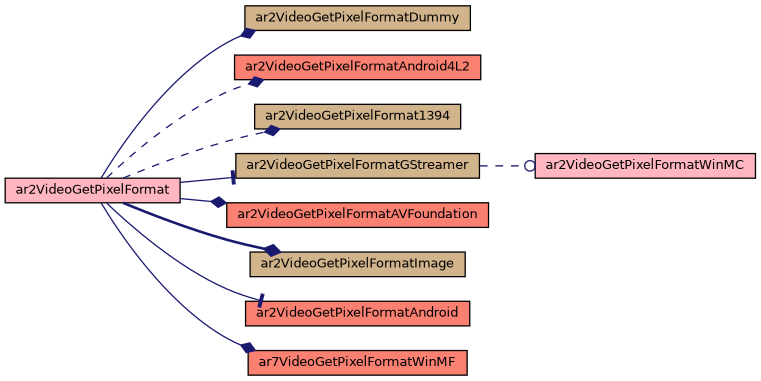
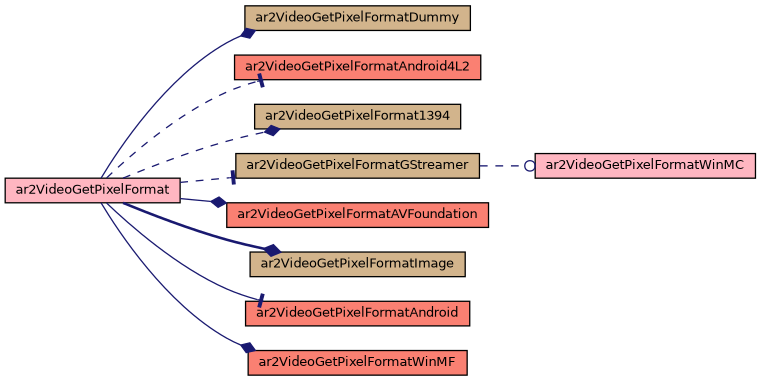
(173, 123) -> (176, 121)
(205, 180) -> (205, 180)
(358, 363) -> (358, 363)
